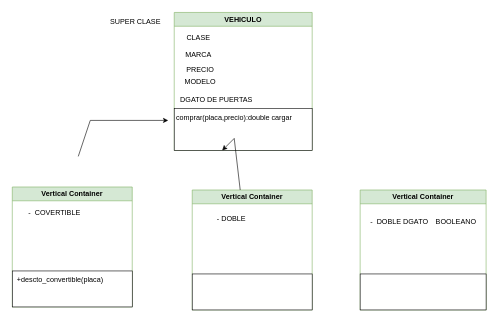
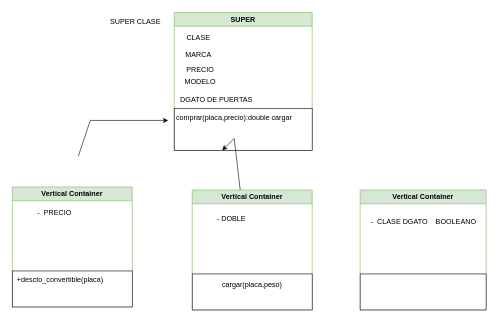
(243, 20) -> (243, 20)
(55, 213) -> (55, 213)
(400, 222) -> (400, 222)
none -> (252, 285)
